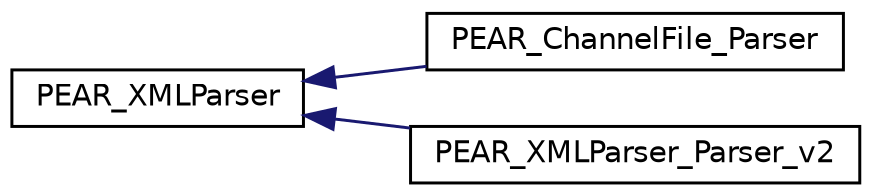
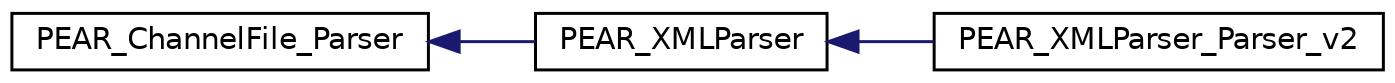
(381, 72) -> (497, 42)
